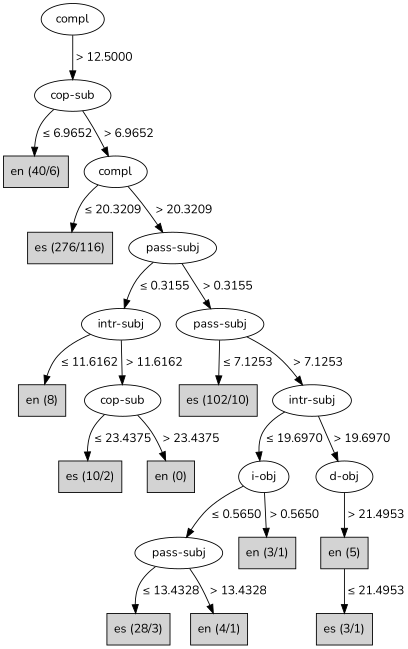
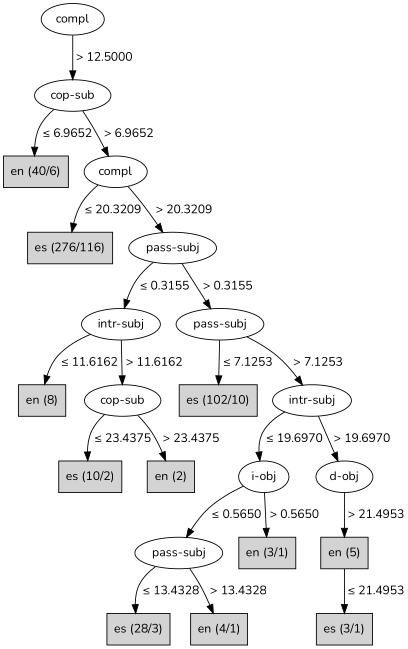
(171, 477) -> (171, 477)
